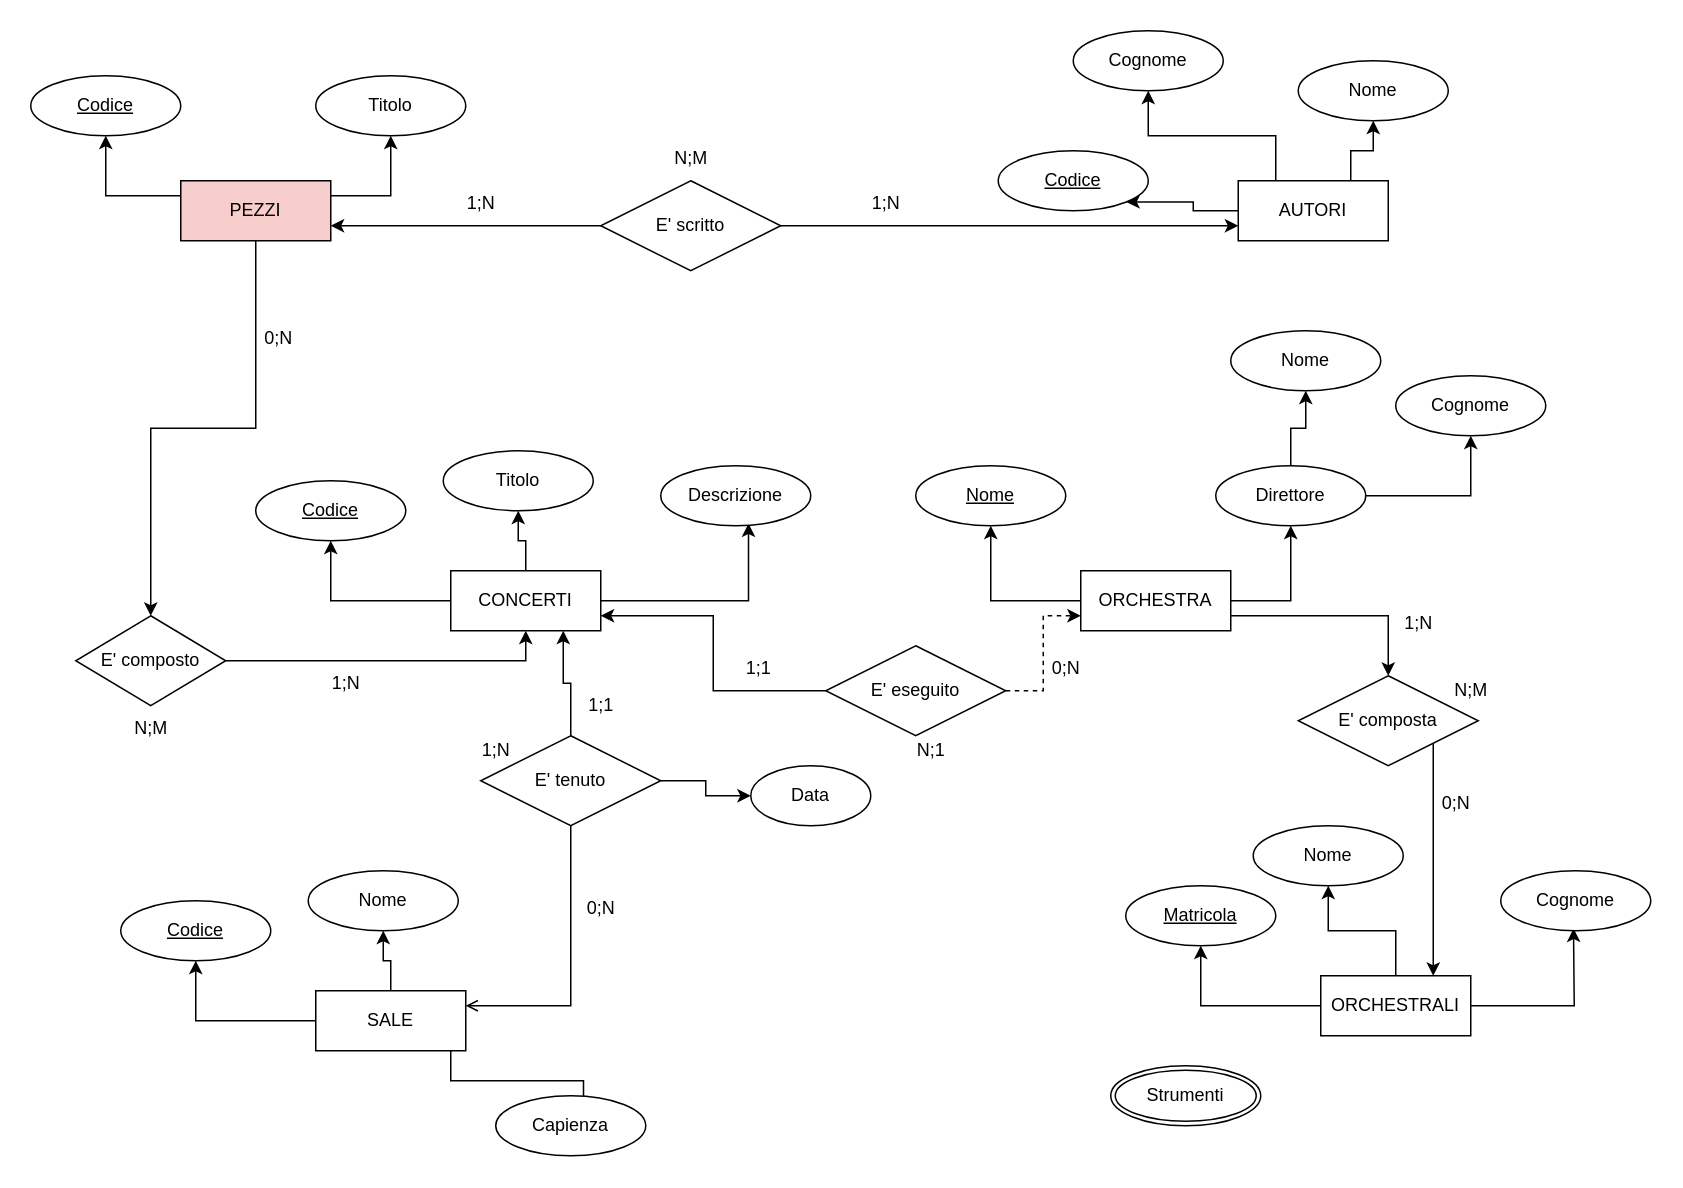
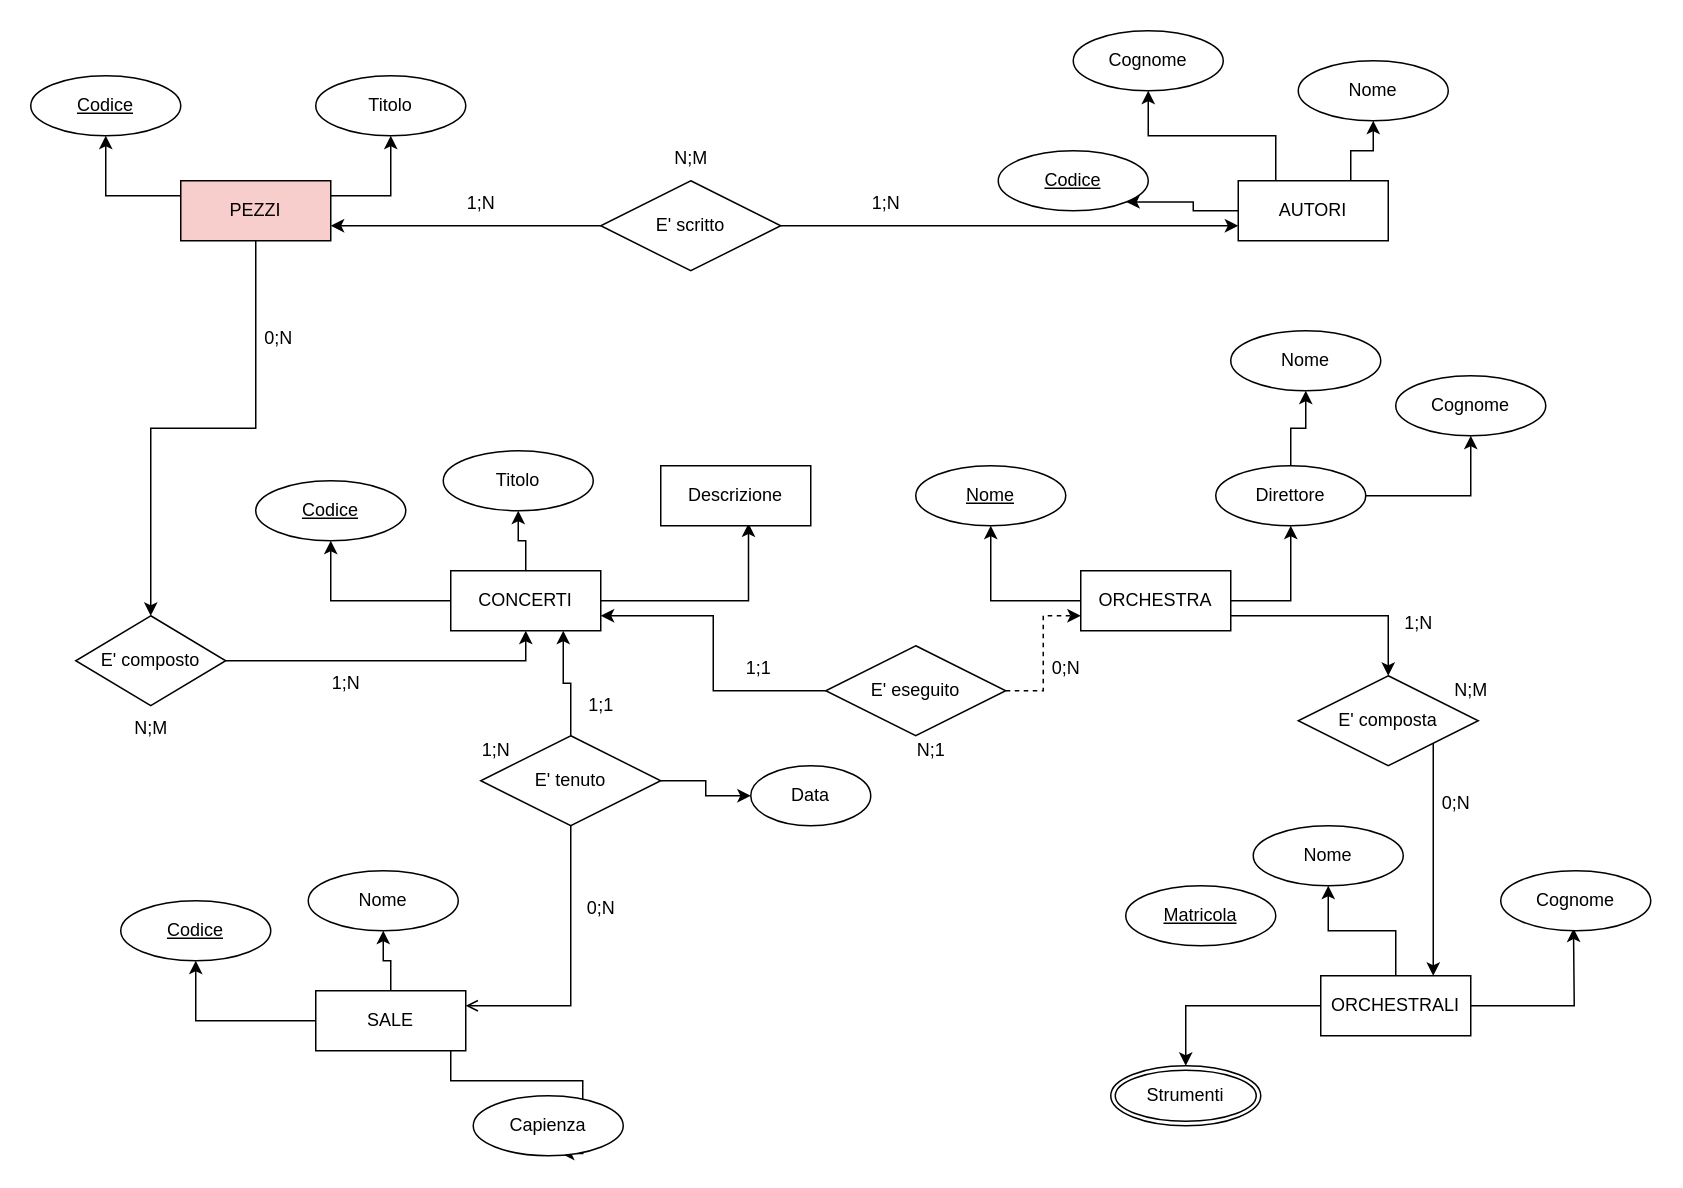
(736, 496) -> (736, 496)
(1201, 982) -> (1186, 1022)
(571, 1126) -> (548, 1126)
